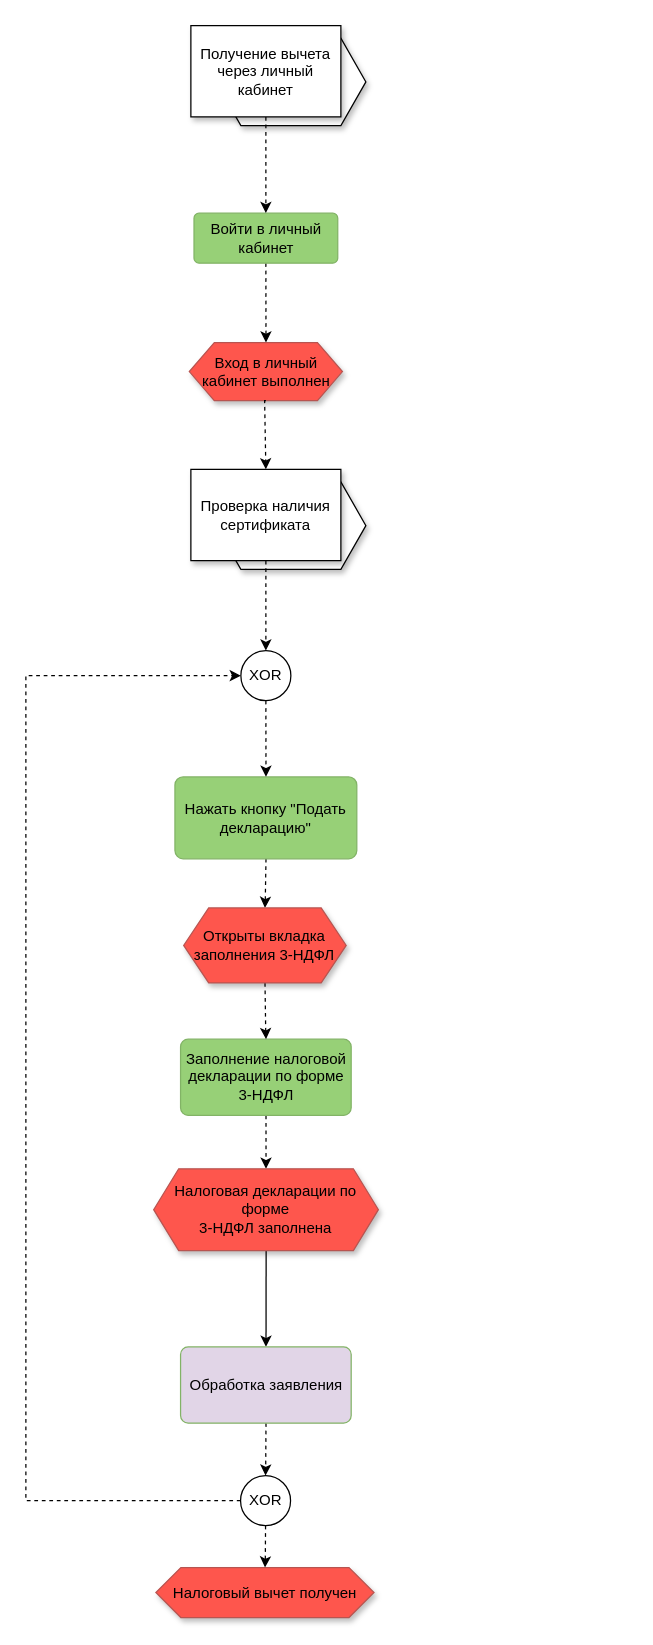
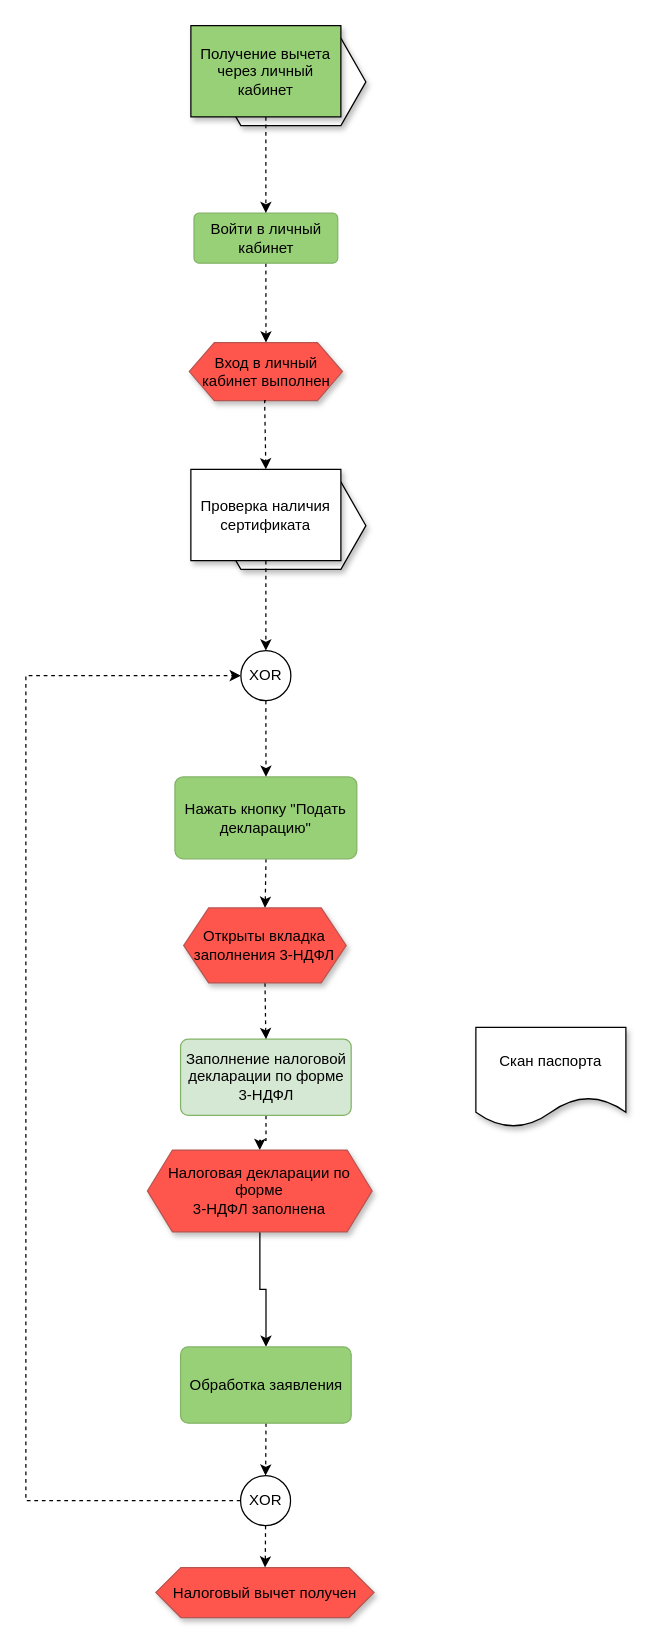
(266, 71) -> (266, 71)
(266, 1077) -> (266, 1077)
none -> (551, 1077)
(266, 1210) -> (260, 1191)
(266, 1385) -> (266, 1385)
